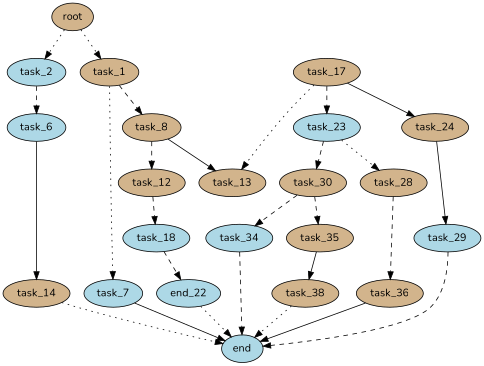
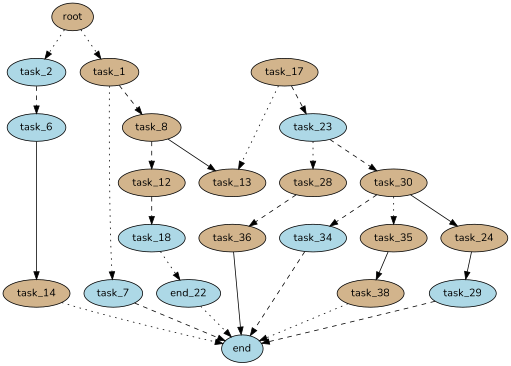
(377, 98) -> (431, 208)
(316, 207) -> (394, 207)
(170, 262) -> (168, 263)
(176, 320) -> (176, 320)
